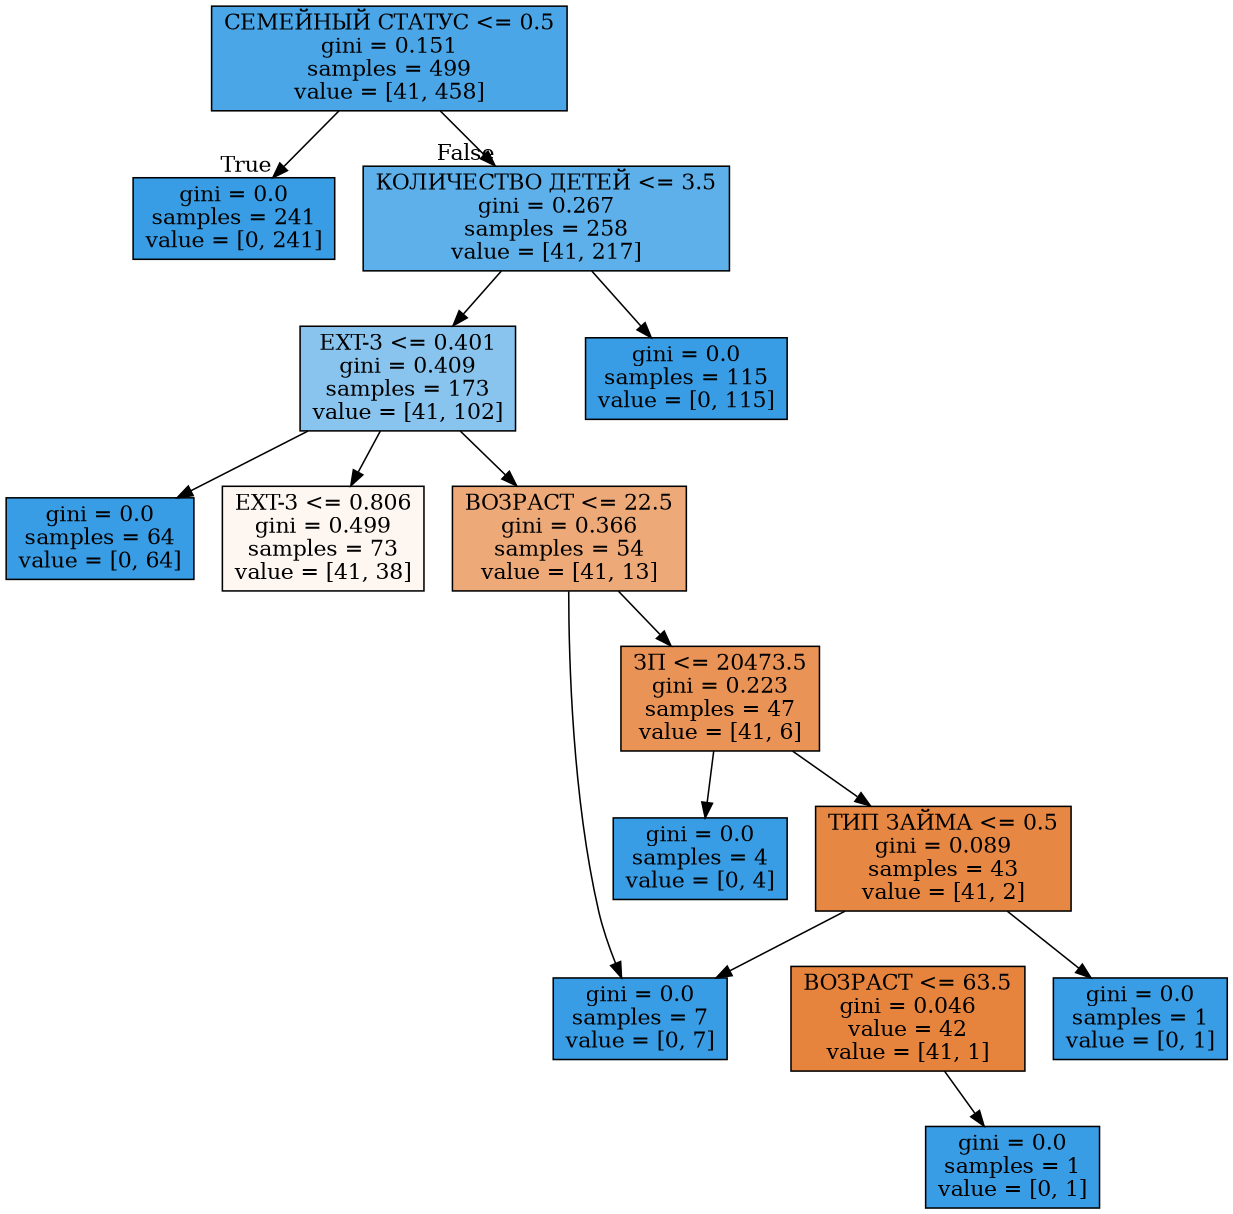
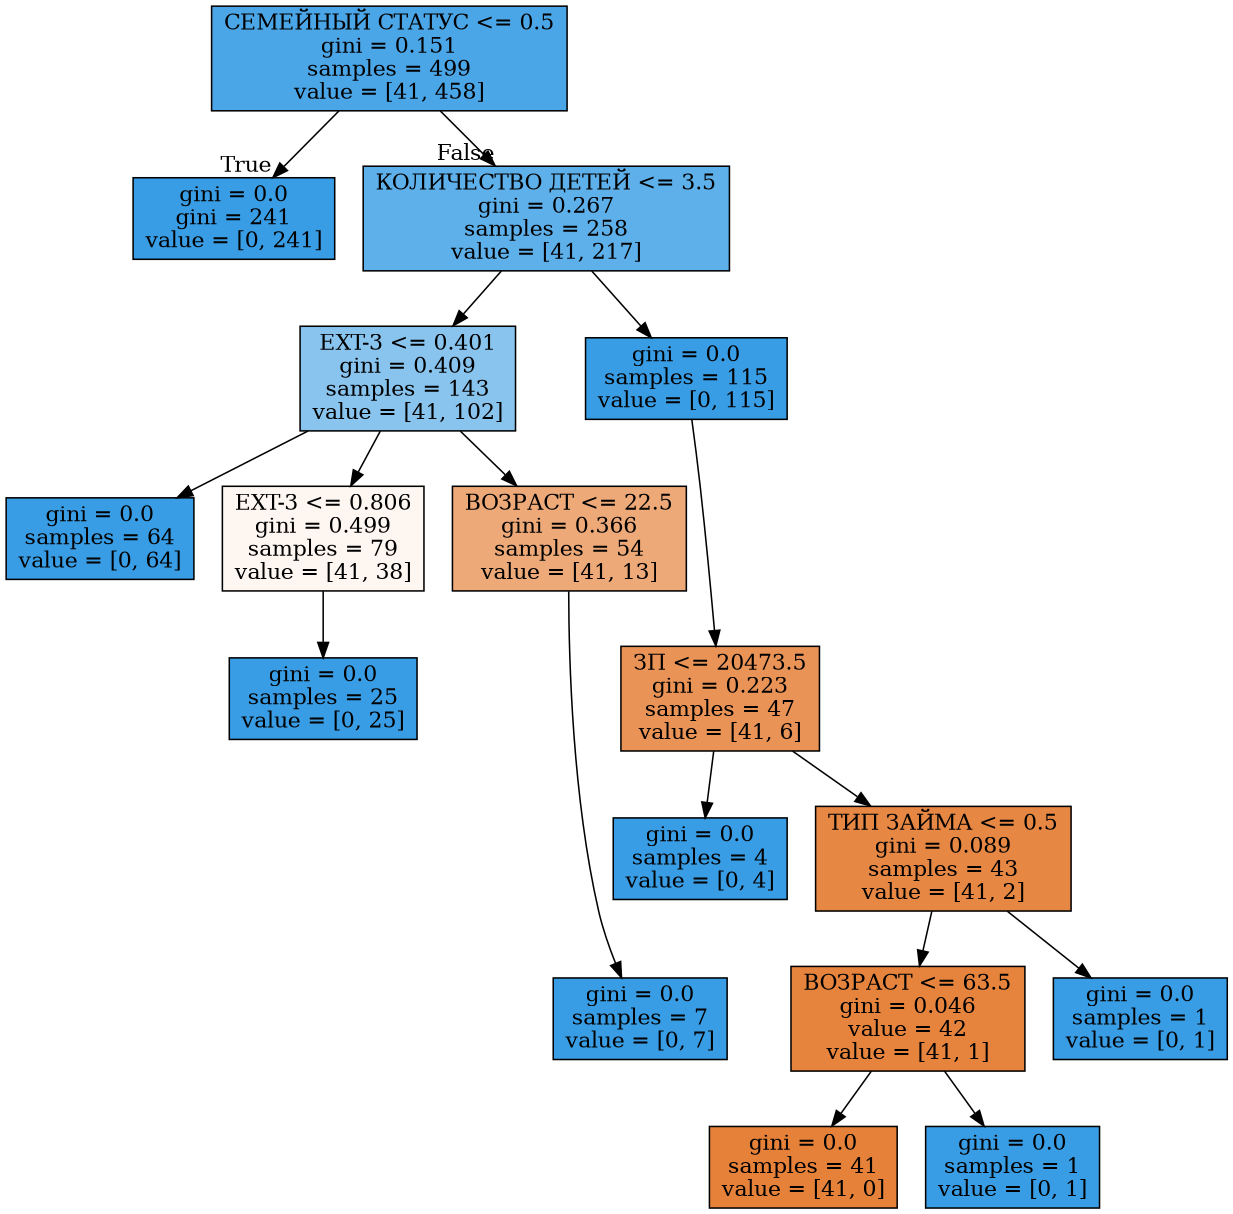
(234, 219) -> (234, 219)
(408, 379) -> (408, 379)
(323, 539) -> (323, 539)
(639, 613) -> (704, 525)
none -> (323, 699)
(787, 941) -> (927, 931)
none -> (803, 1167)
